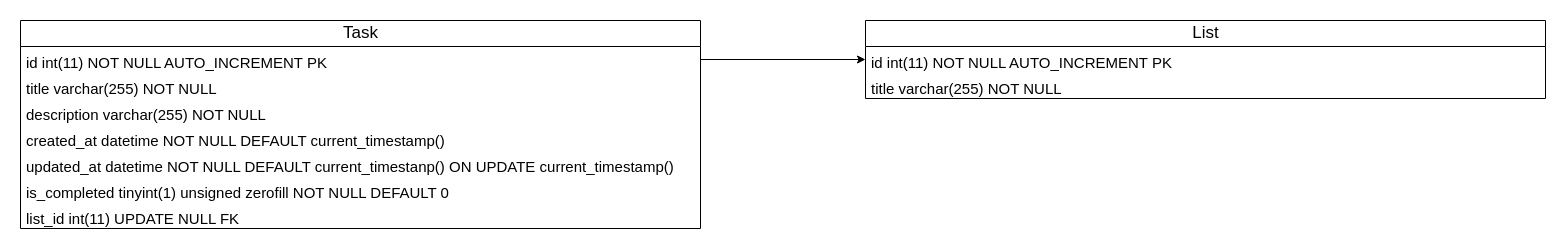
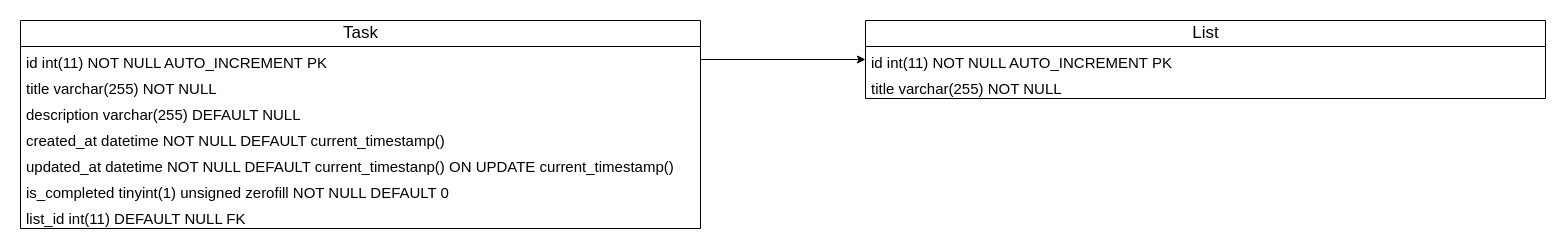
(173, 116) -> (192, 116)
(152, 220) -> (156, 220)
